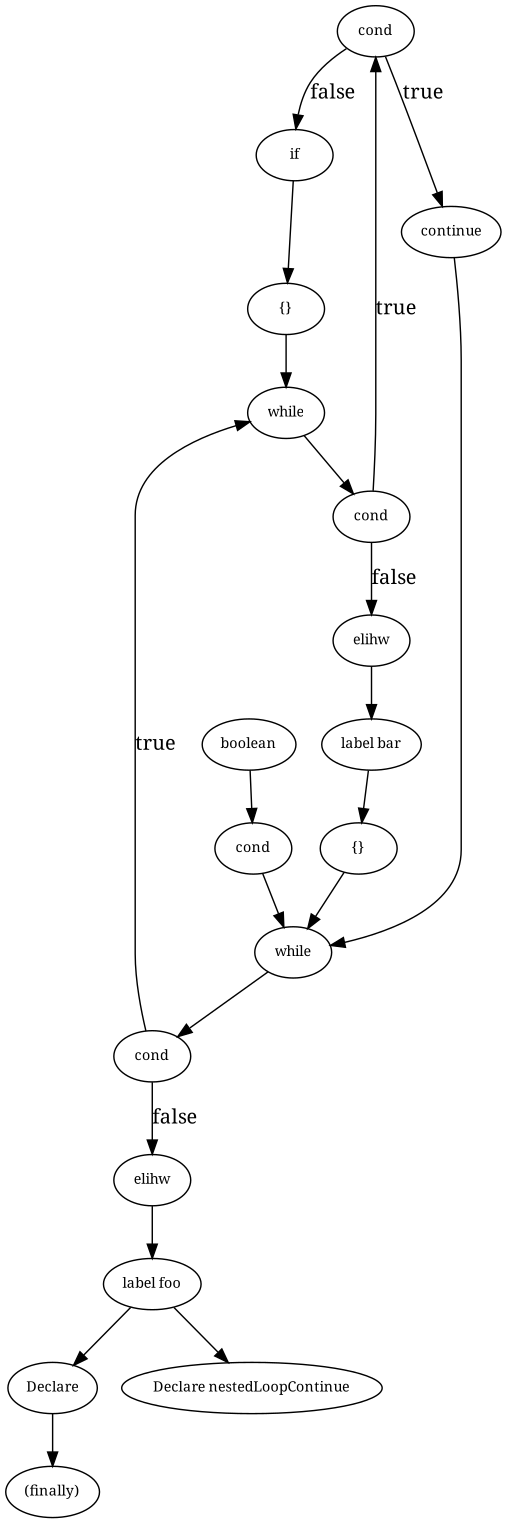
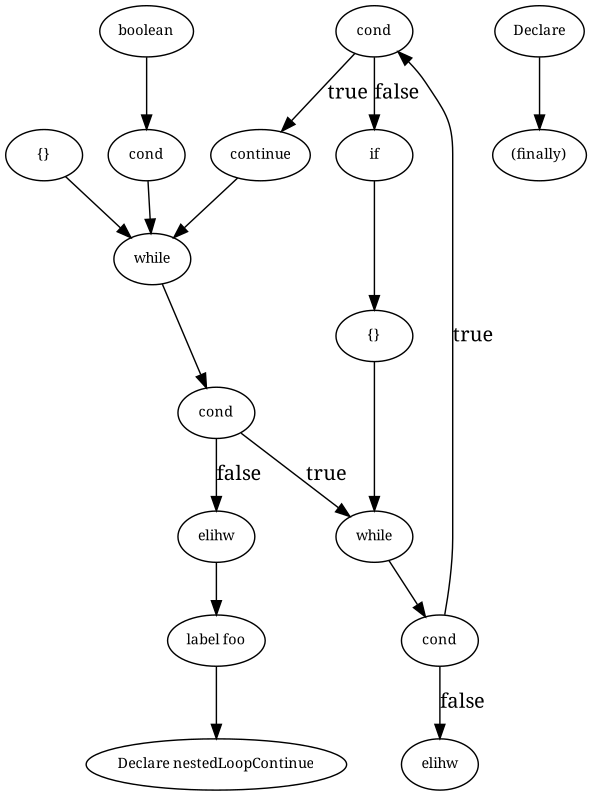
(372, 745) -> none
(107, 1331) -> none
